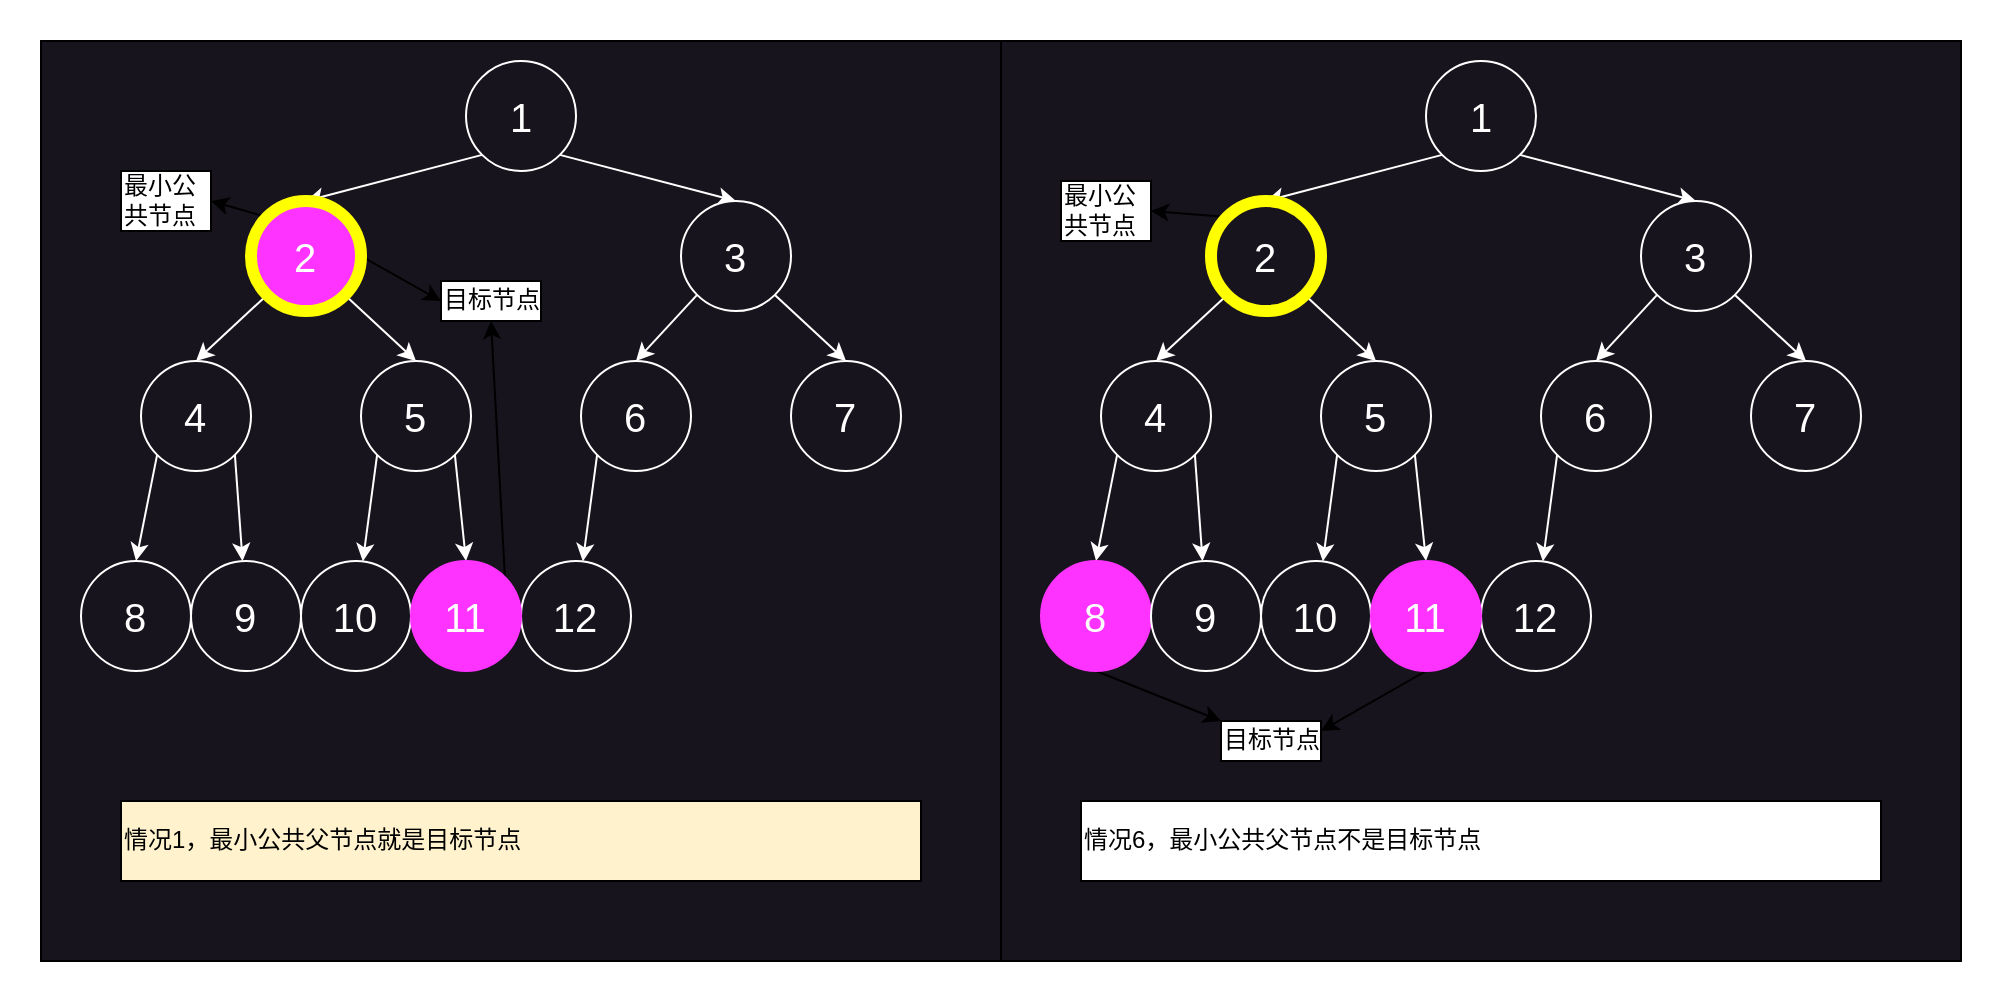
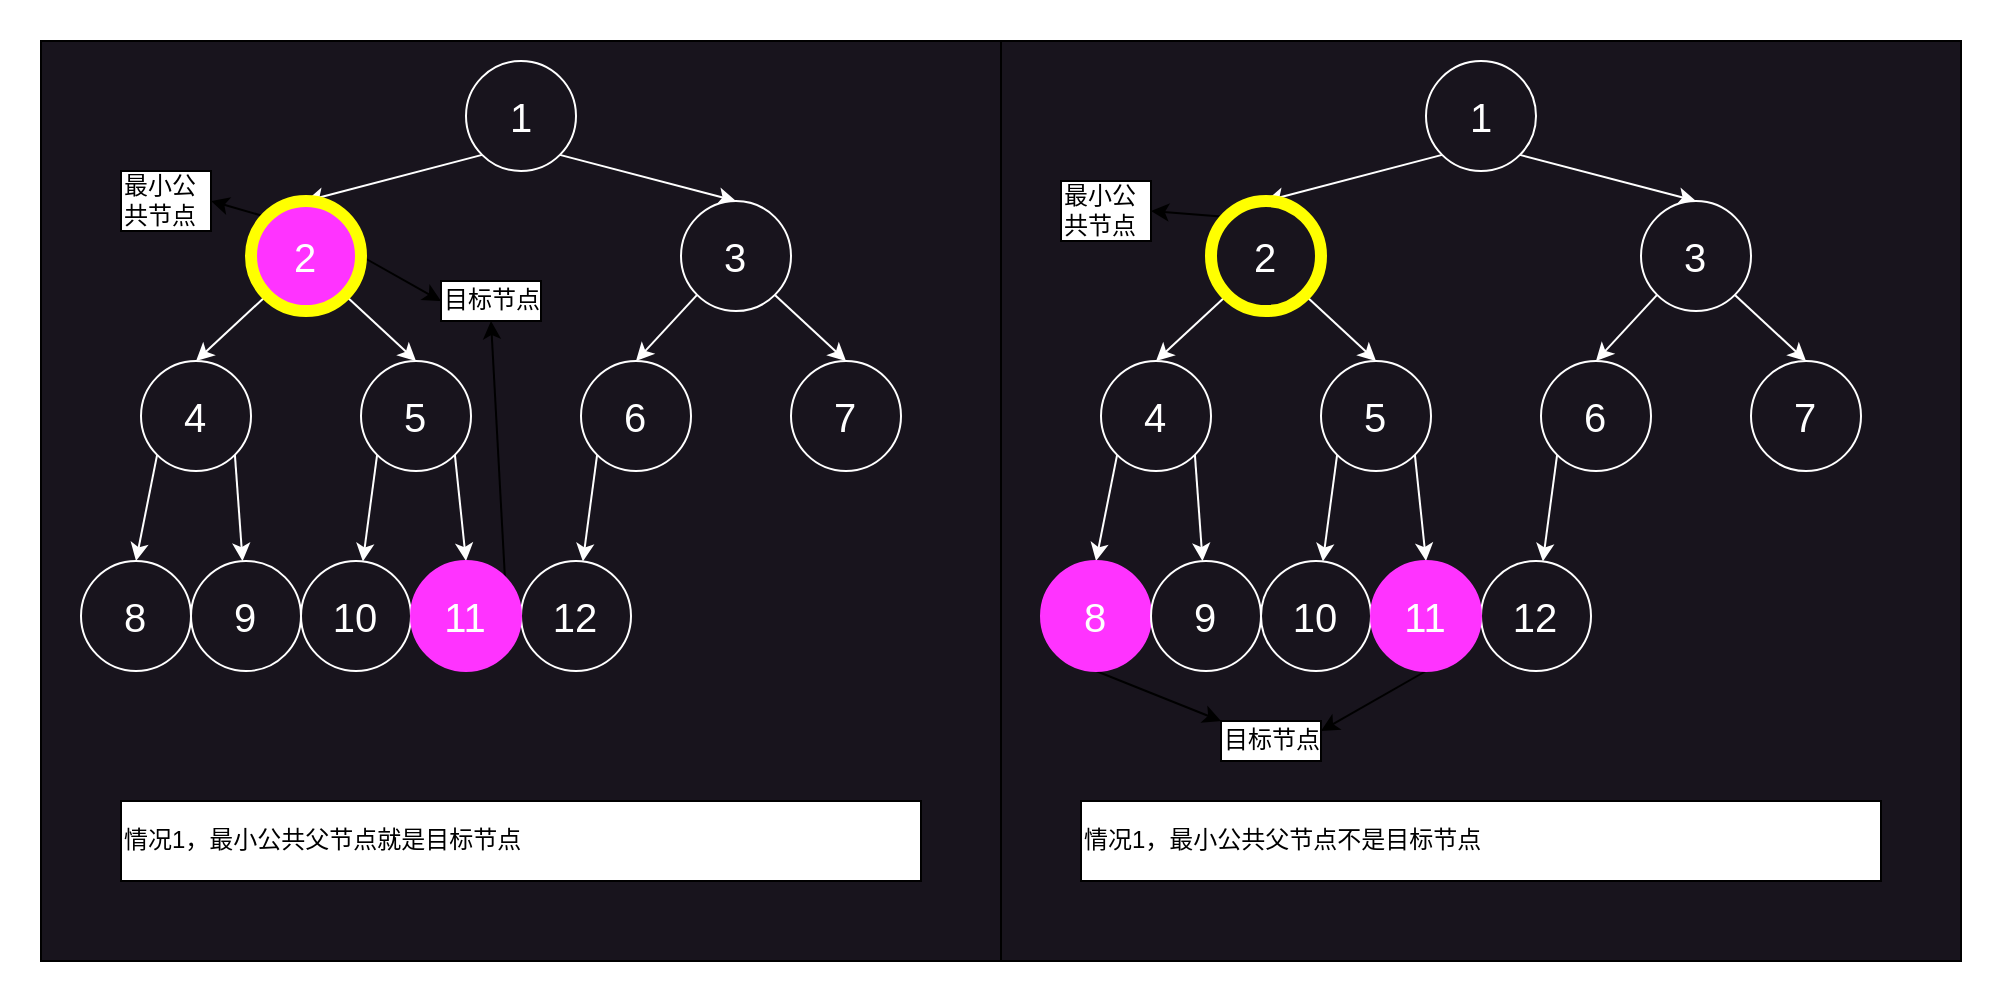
(521, 841) -> (521, 841)
(1284, 841) -> (1284, 841)
